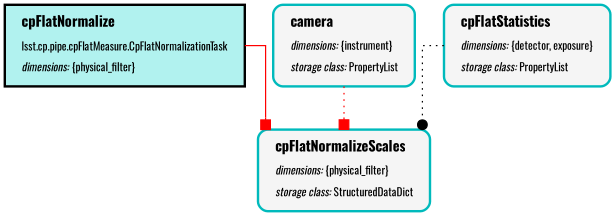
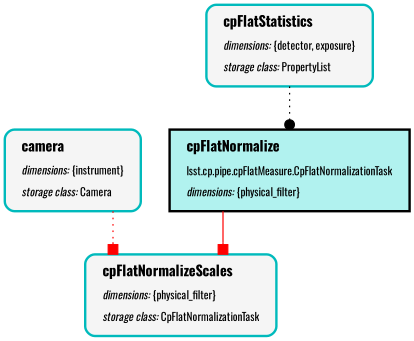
(372, 68) -> (95, 193)
(422, 72) -> (290, 103)
(372, 193) -> (209, 318)
